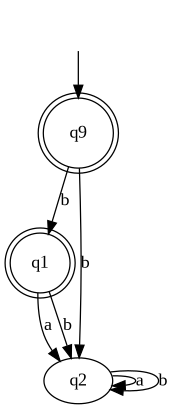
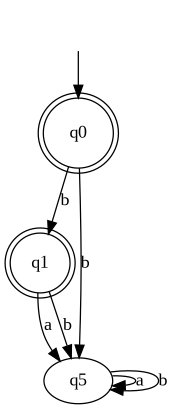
(78, 133) -> (78, 133)
(78, 381) -> (78, 381)
